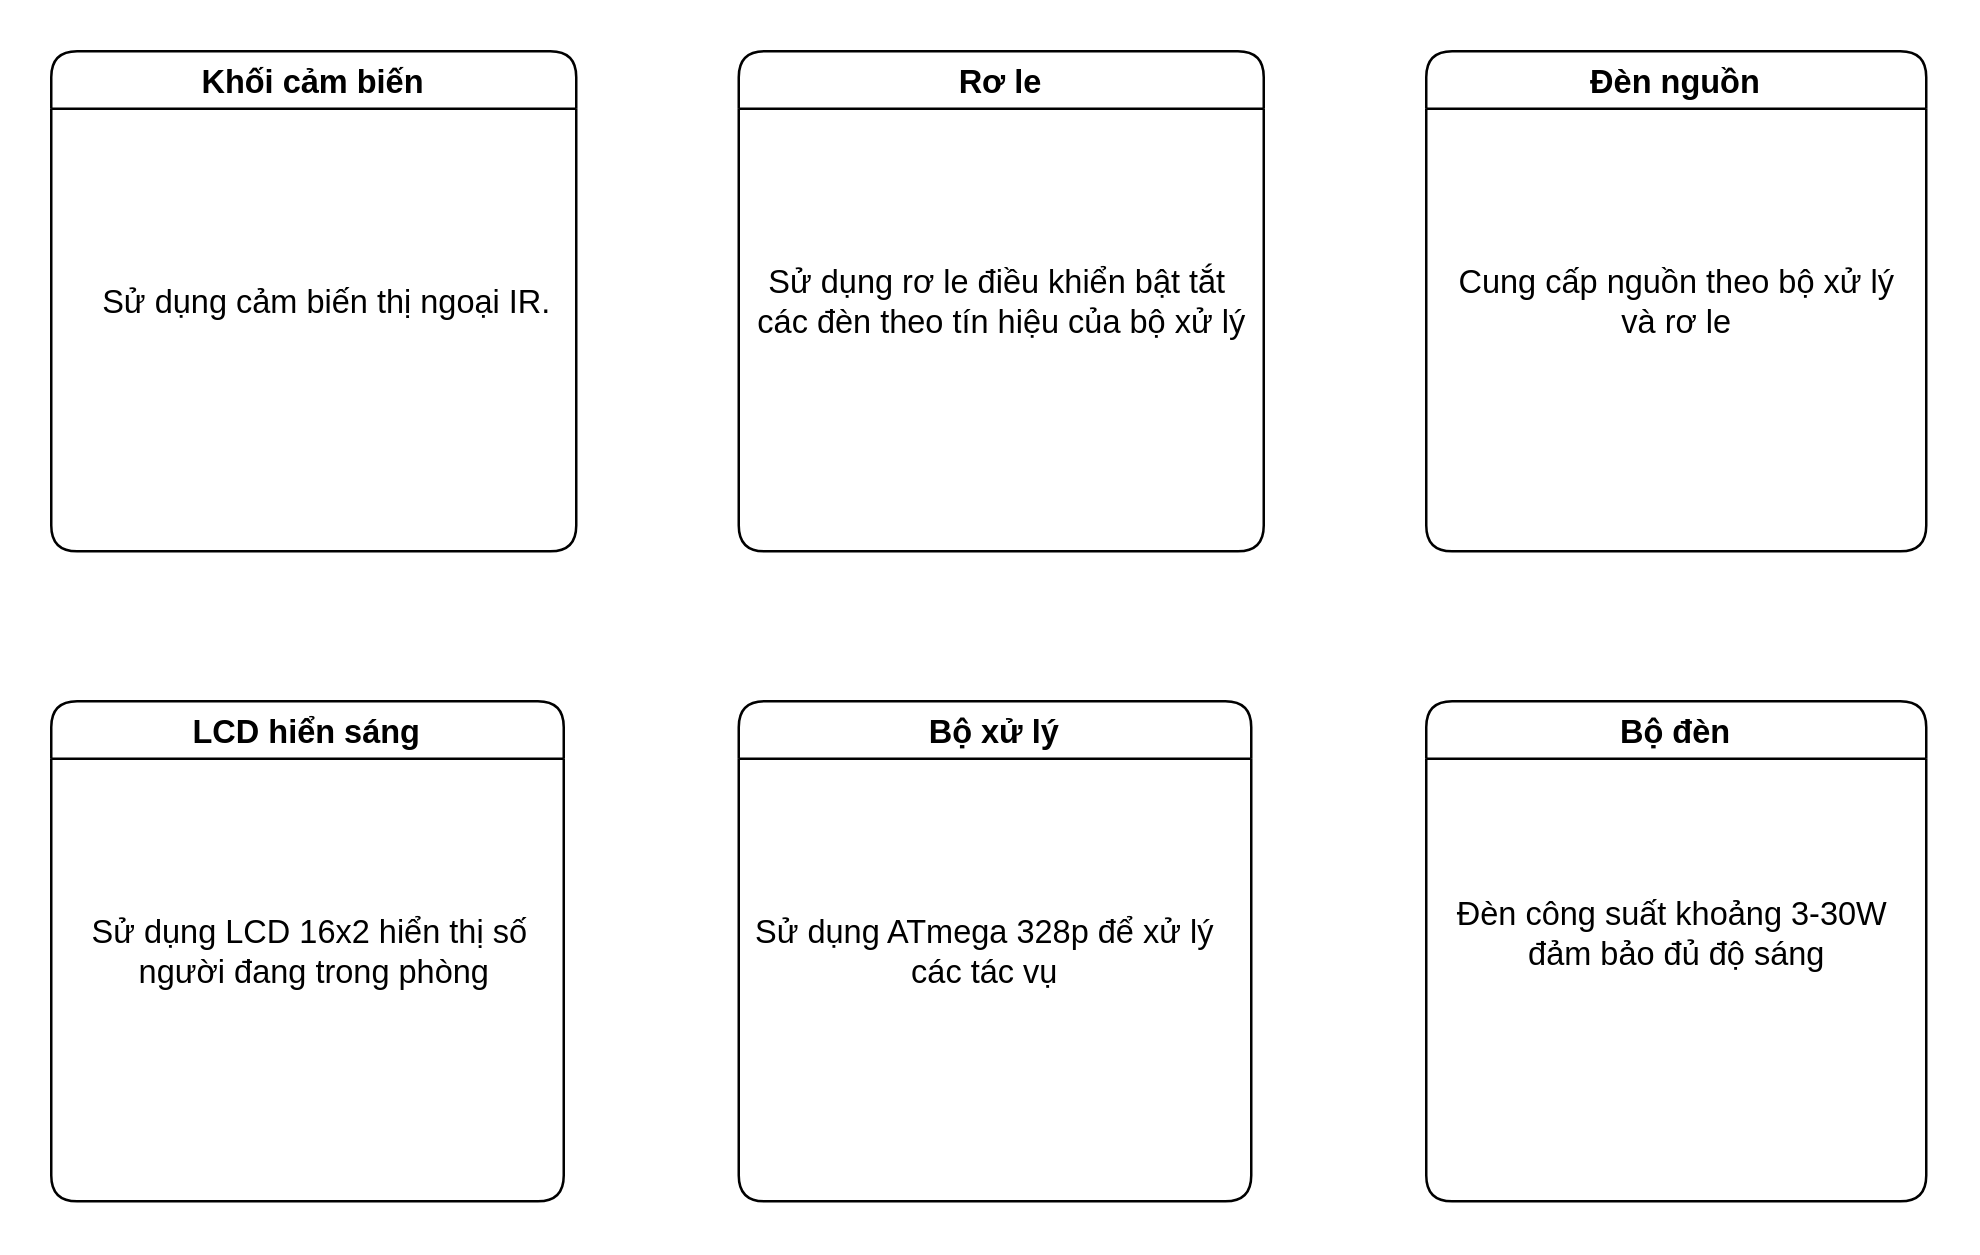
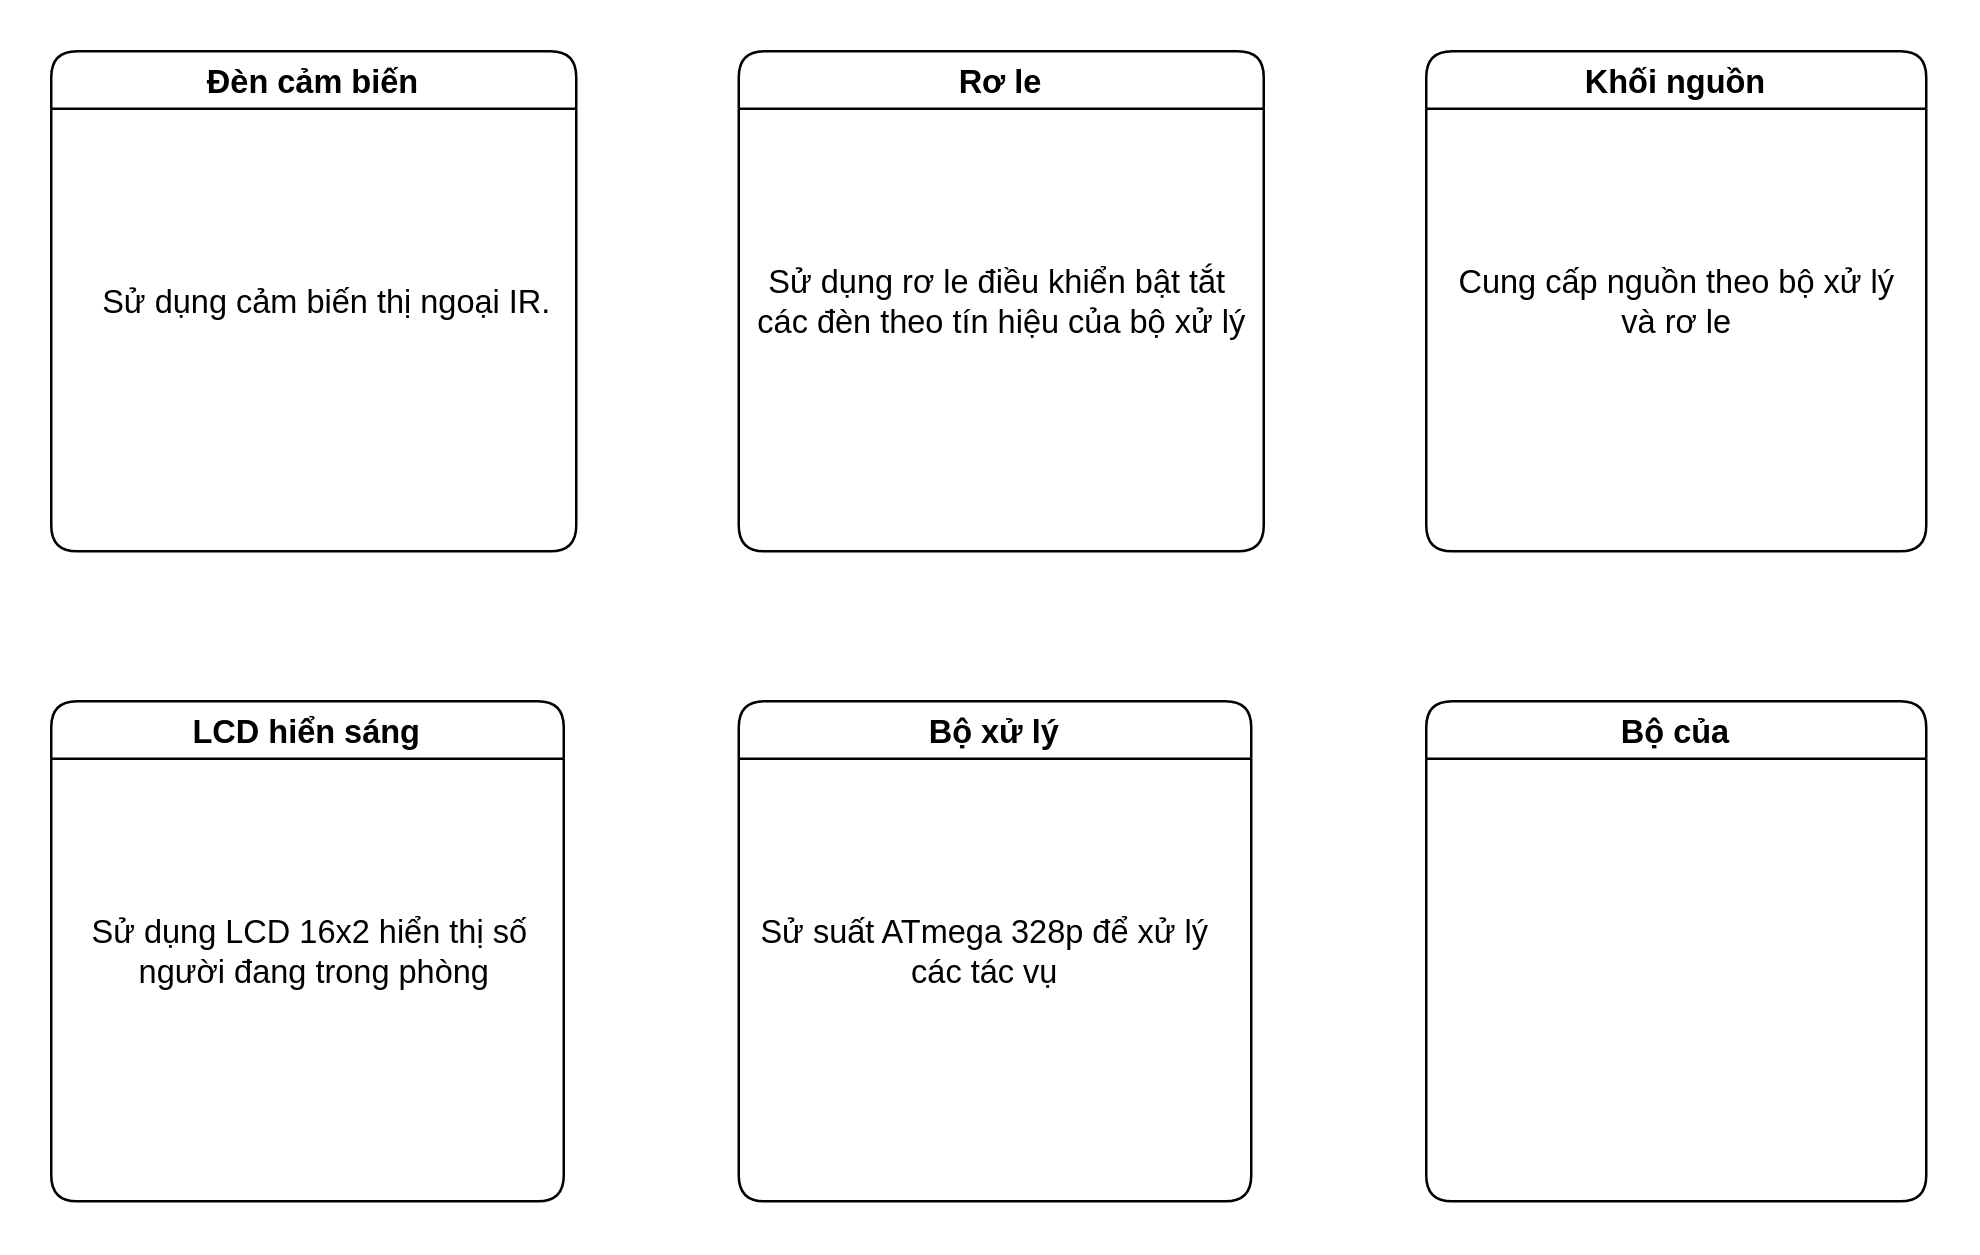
(314, 81) -> (314, 81)
(1676, 81) -> (1676, 81)
(1676, 731) -> (1676, 731)
(1676, 934) -> none
(990, 951) -> (990, 951)
